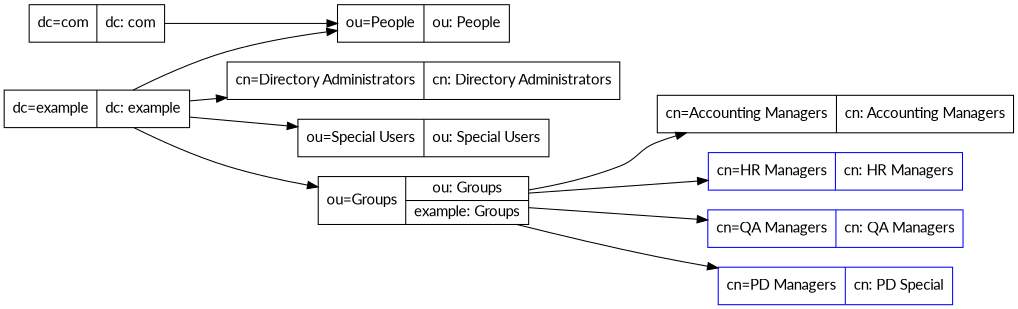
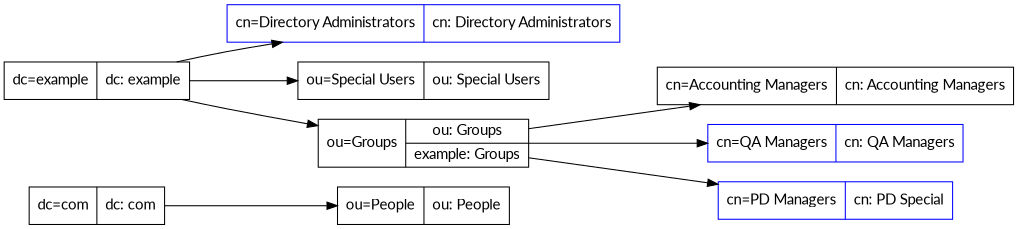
(227, 52) -> none
(423, 81) -> (423, 23)
(835, 171) -> none
